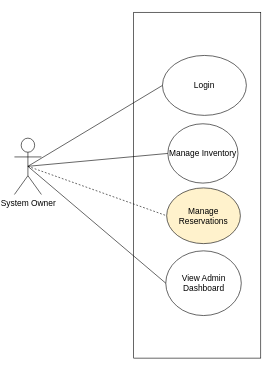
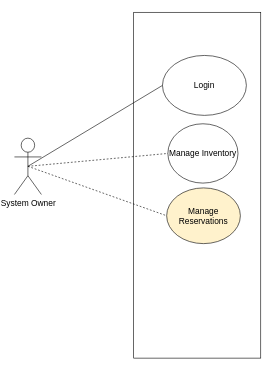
(99, 160) -> (99, 160)
(97, 226) -> none
(203, 284) -> none
